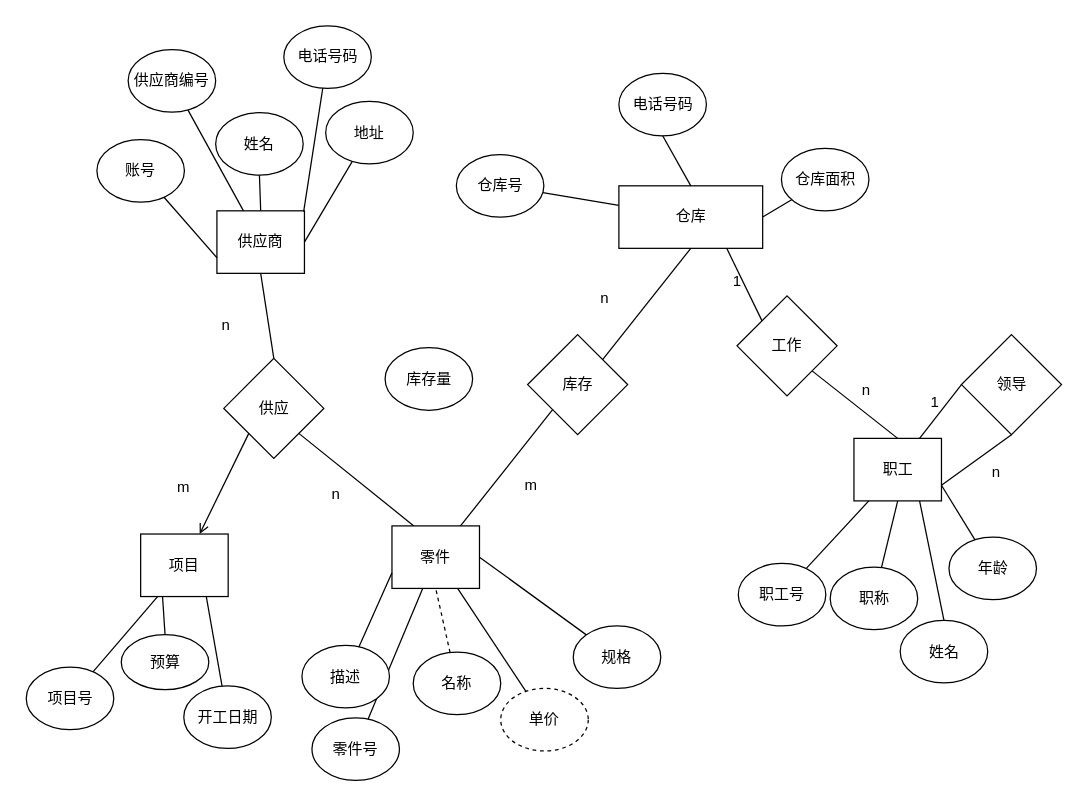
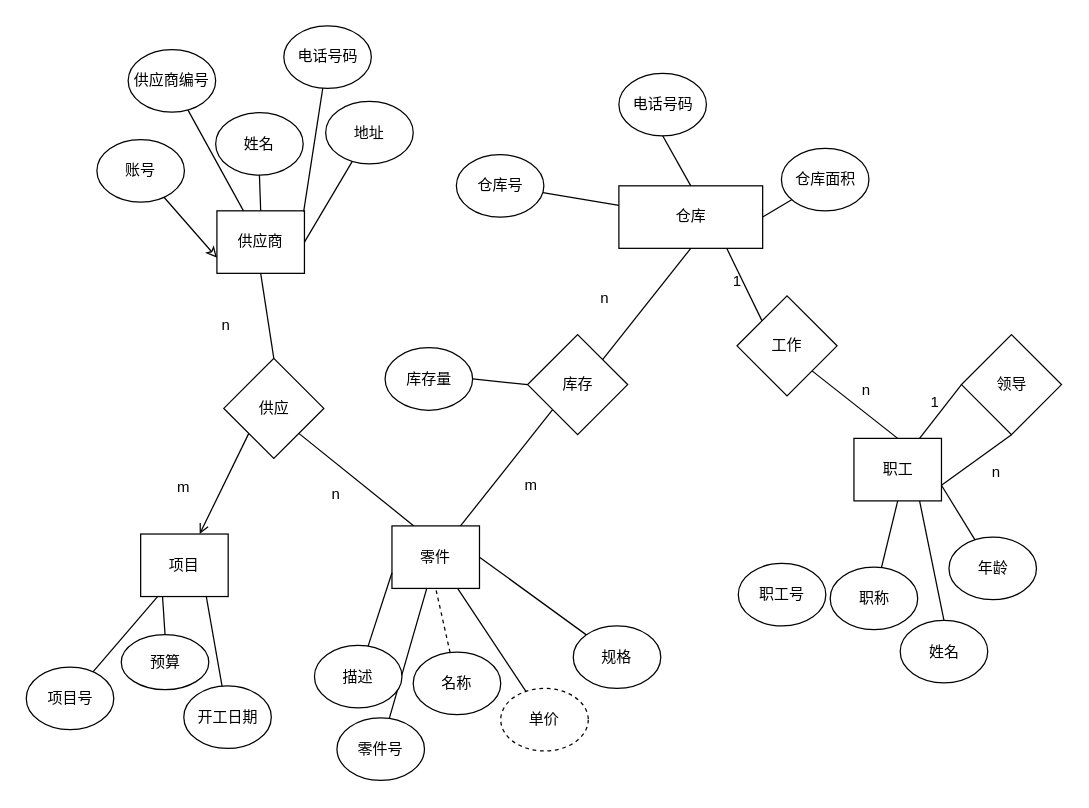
(213, 253) -> (210, 250)
none -> (501, 382)
(837, 534) -> none
(346, 676) -> (358, 676)
(356, 749) -> (381, 749)
